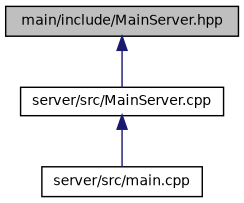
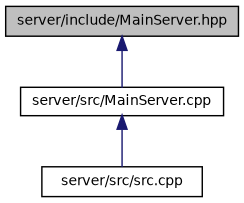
(122, 21) -> (122, 21)
(122, 182) -> (122, 182)
